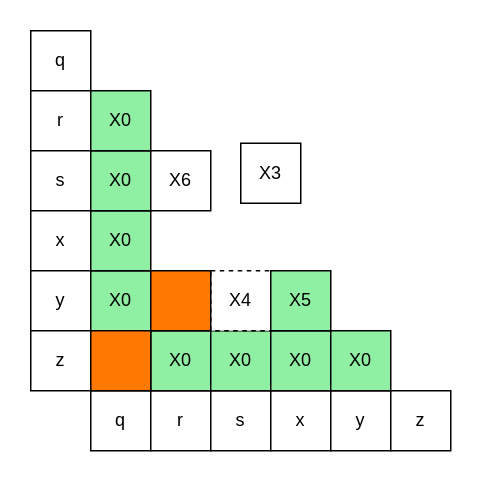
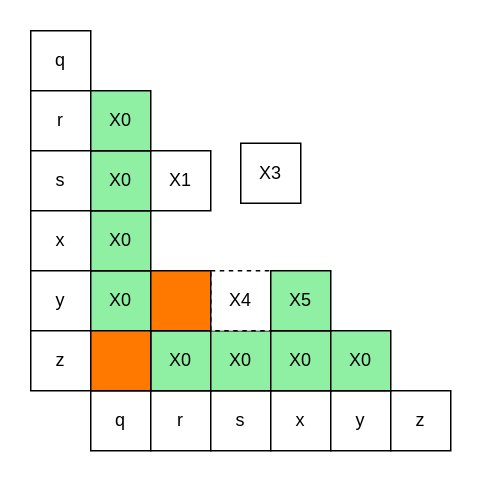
(181, 181) -> (181, 181)
